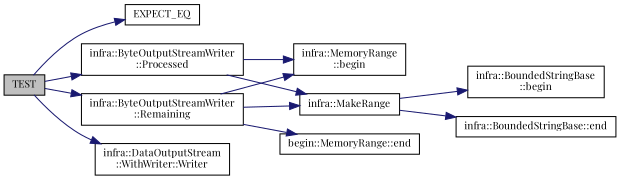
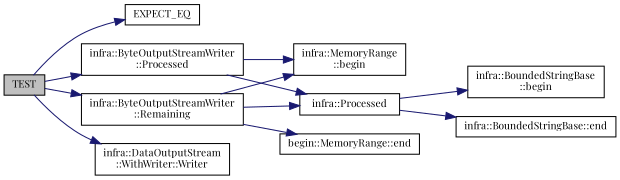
(350, 104) -> (350, 104)
